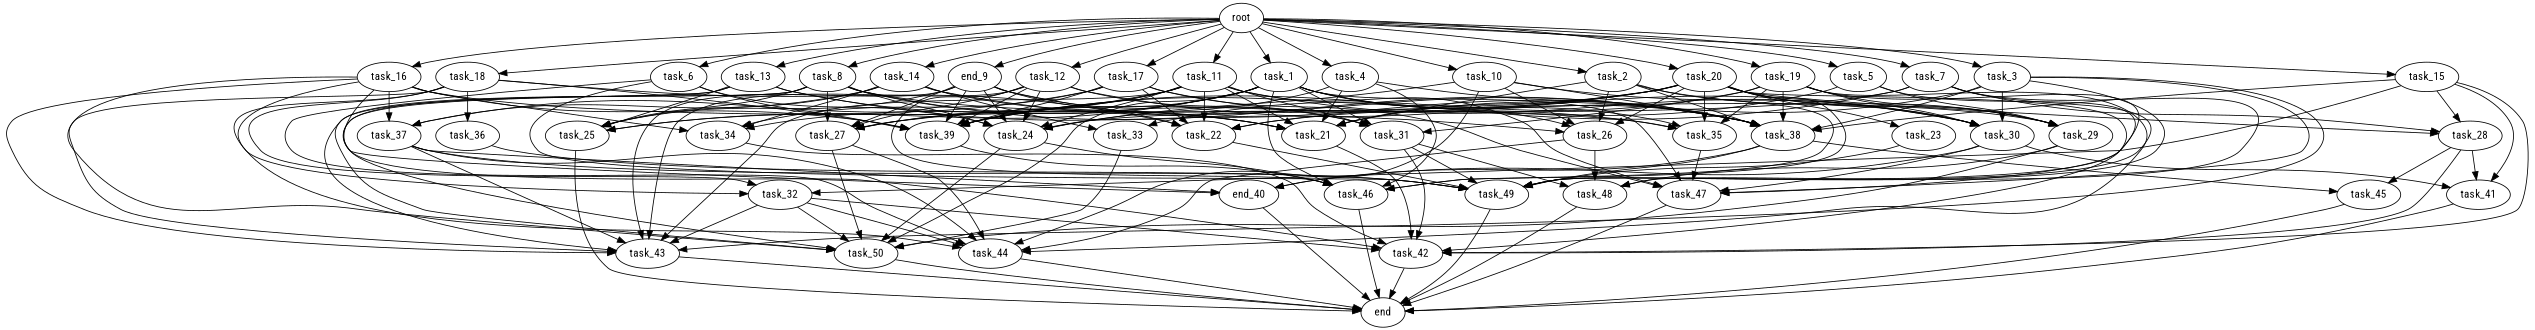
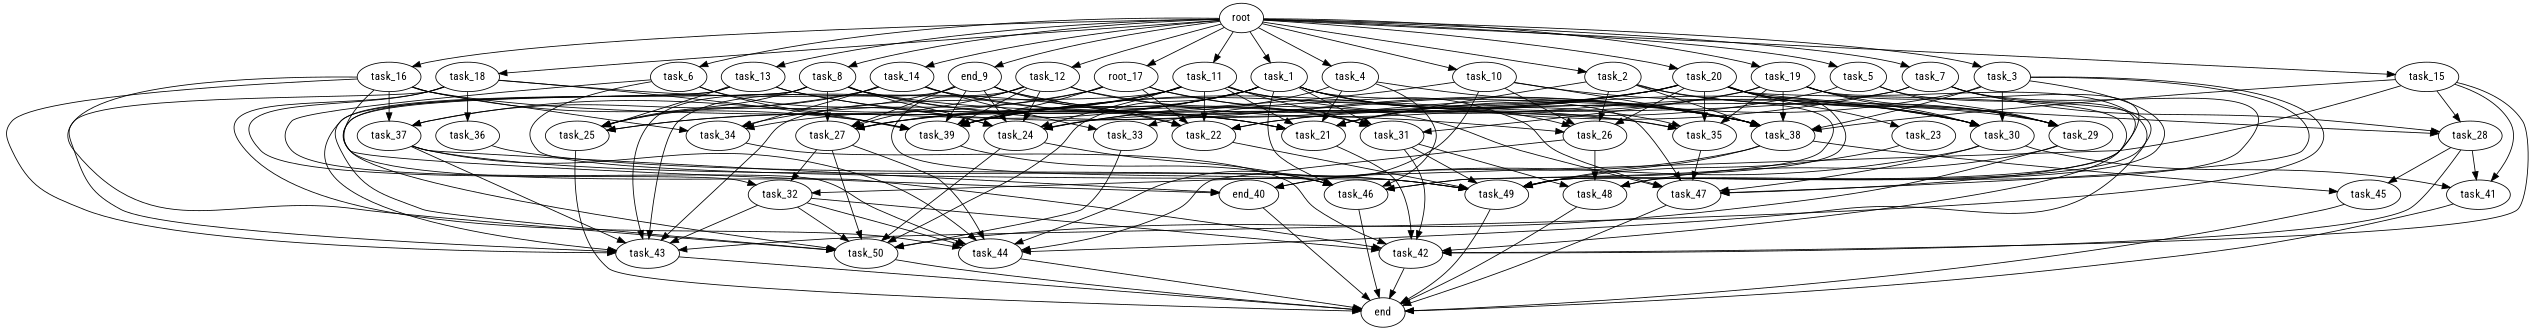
(1126, 77) -> (1126, 77)
(397, 181) -> (811, 157)
